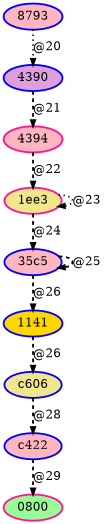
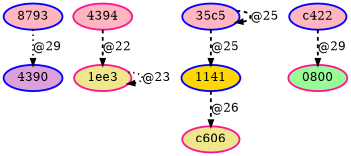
(47, 47) -> (47, 47)
(33, 106) -> none
(33, 228) -> none
(47, 293) -> (225, 47)
(33, 385) -> (211, 139)
(33, 412) -> none
